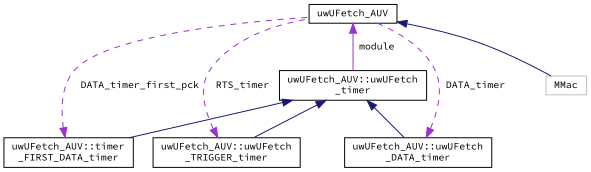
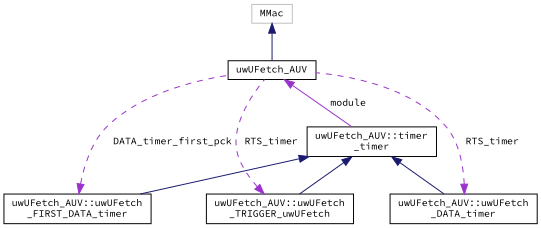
(481, 44) -> (272, 47)
(353, 85) -> (372, 142)
(473, 85) -> (490, 142)
(69, 153) -> (78, 209)
(227, 153) -> (280, 209)
